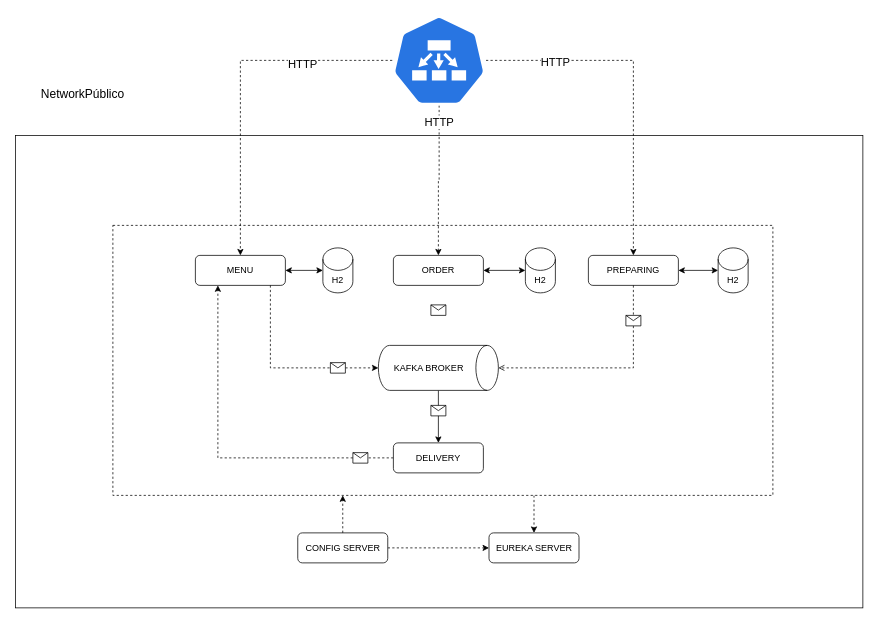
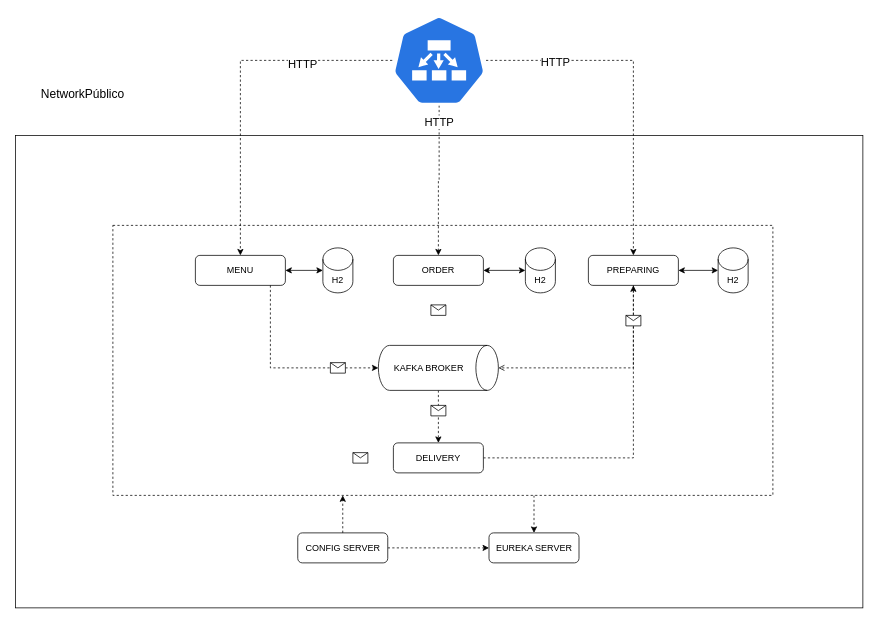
(218, 292) -> (602, 458)
(438, 425) -> (438, 425)
